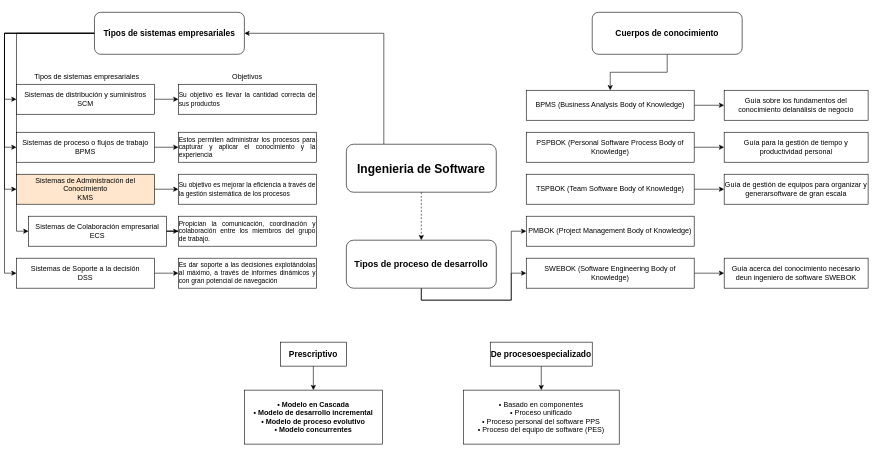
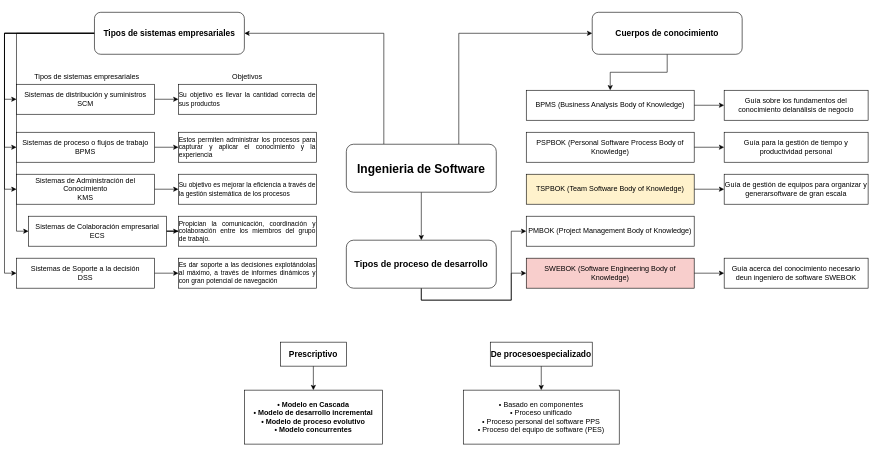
none -> (459, 33)
(86, 189) -> (86, 189)
(611, 189) -> (611, 189)
(422, 214) -> (422, 214)
(611, 273) -> (611, 273)
